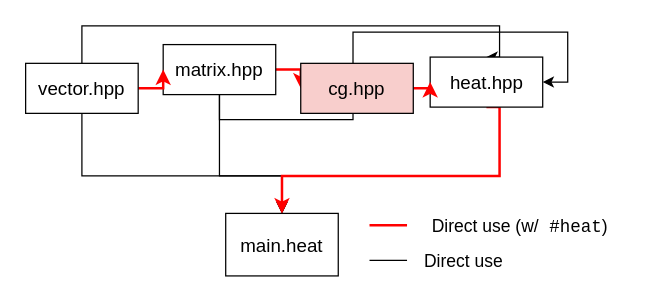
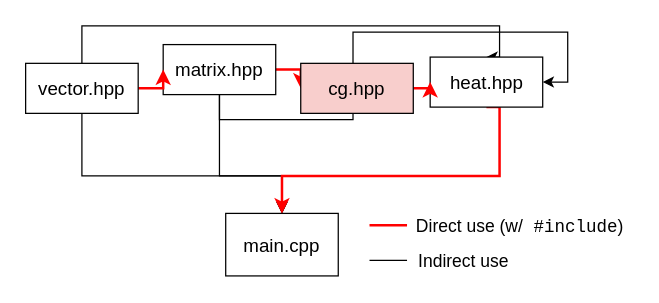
(520, 226) -> (520, 226)
(282, 244) -> (282, 244)
(464, 261) -> (464, 261)
